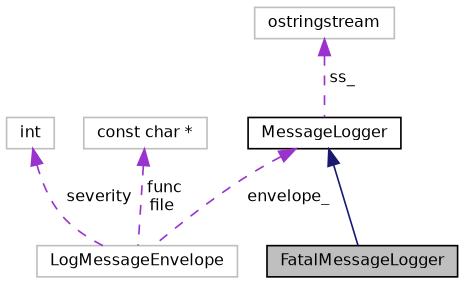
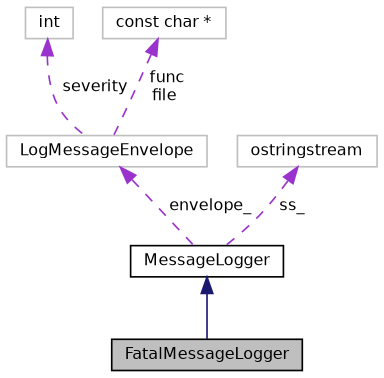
(215, 198) -> (163, 213)
